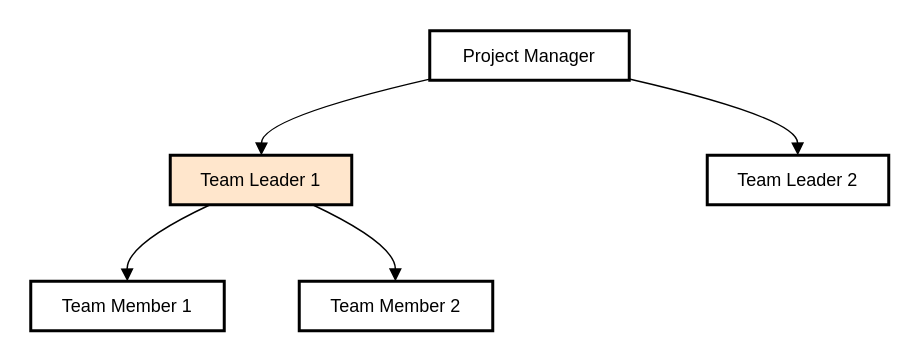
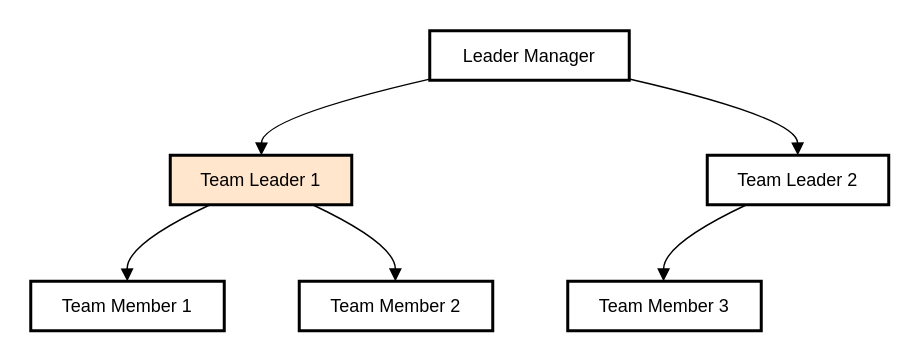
(530, 56) -> (530, 56)
none -> (698, 231)
none -> (665, 306)
